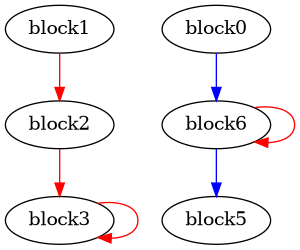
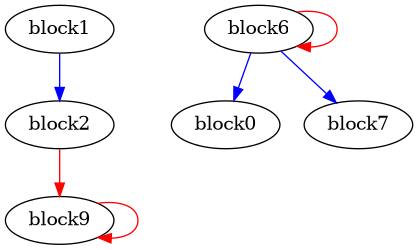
(60, 70) -> (60, 70)
(216, 70) -> (245, 70)
(60, 220) -> (60, 220)
(216, 220) -> (358, 125)
